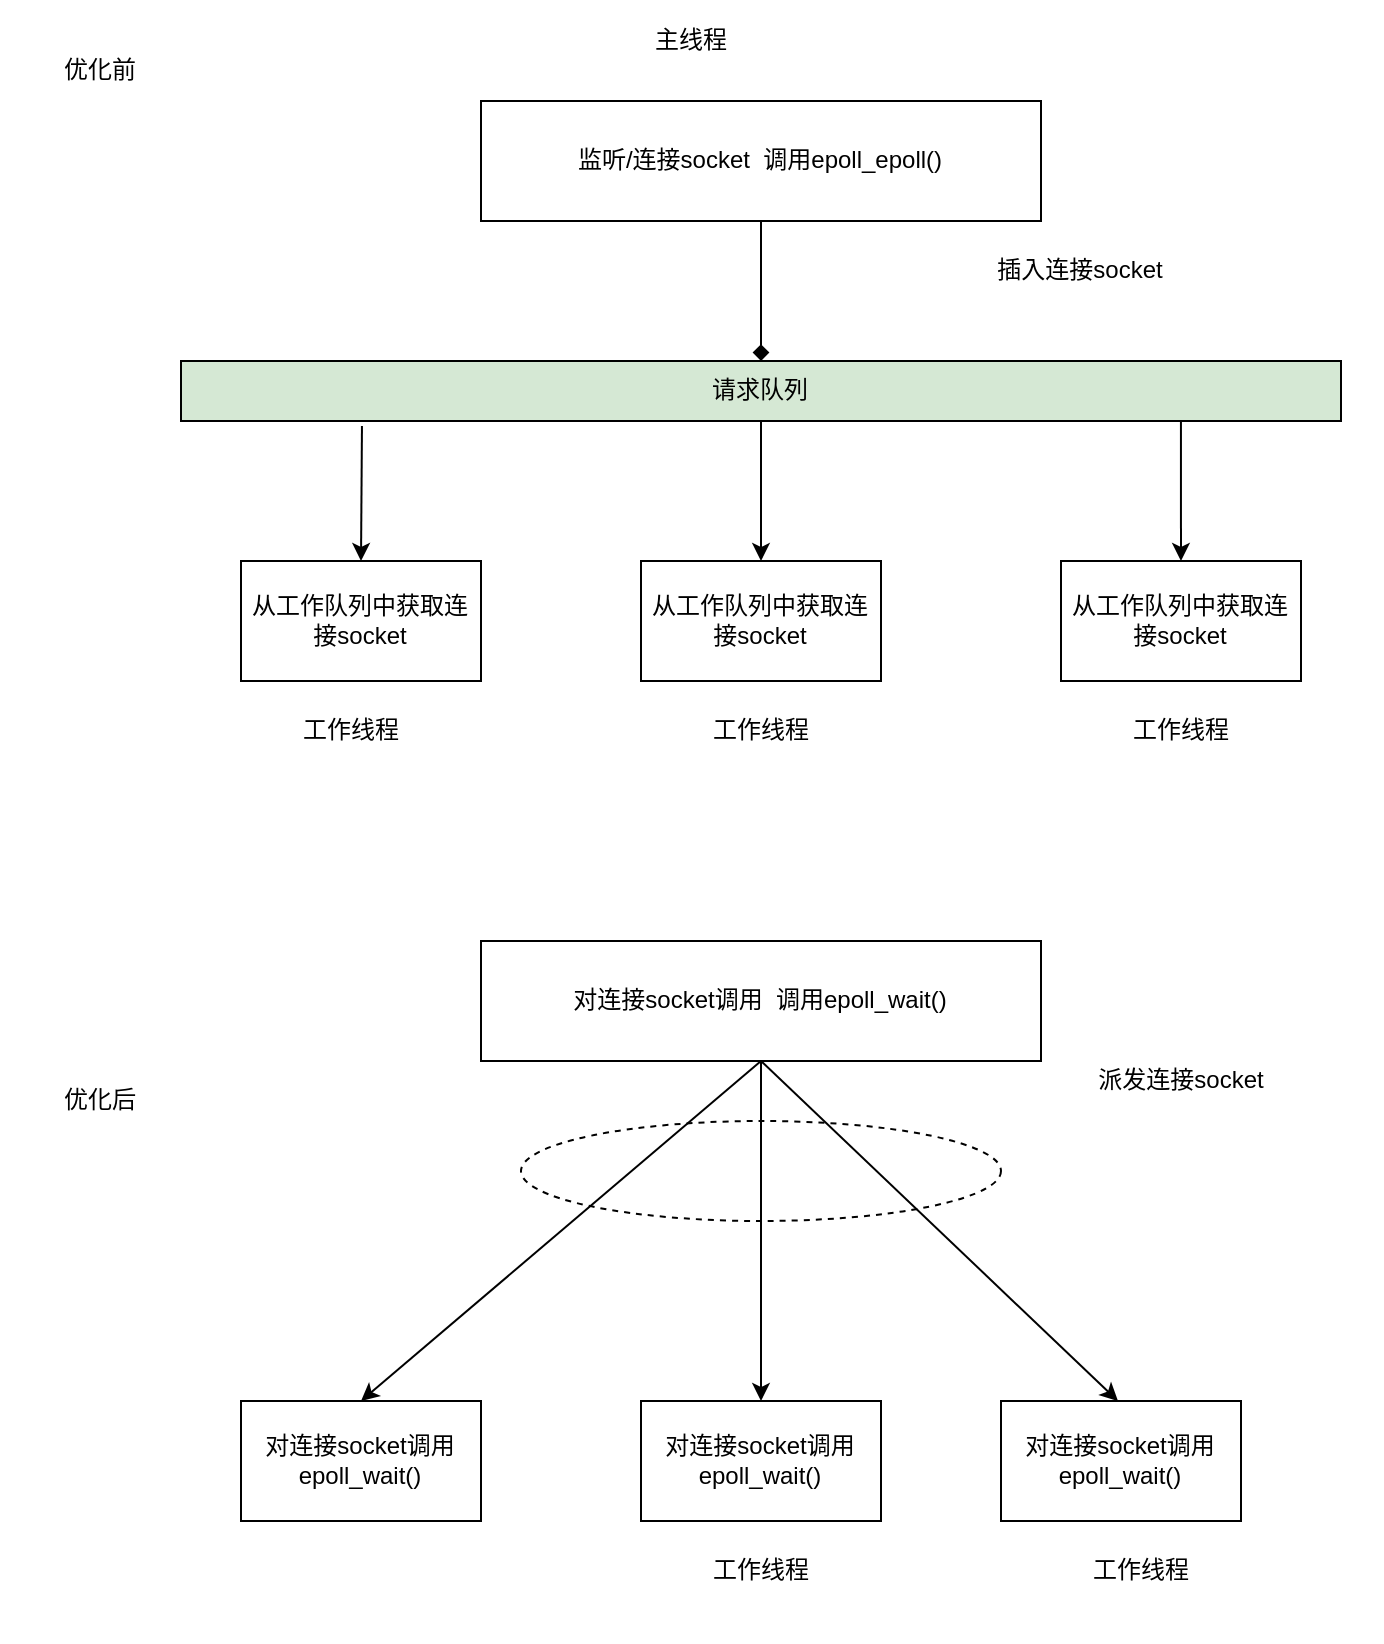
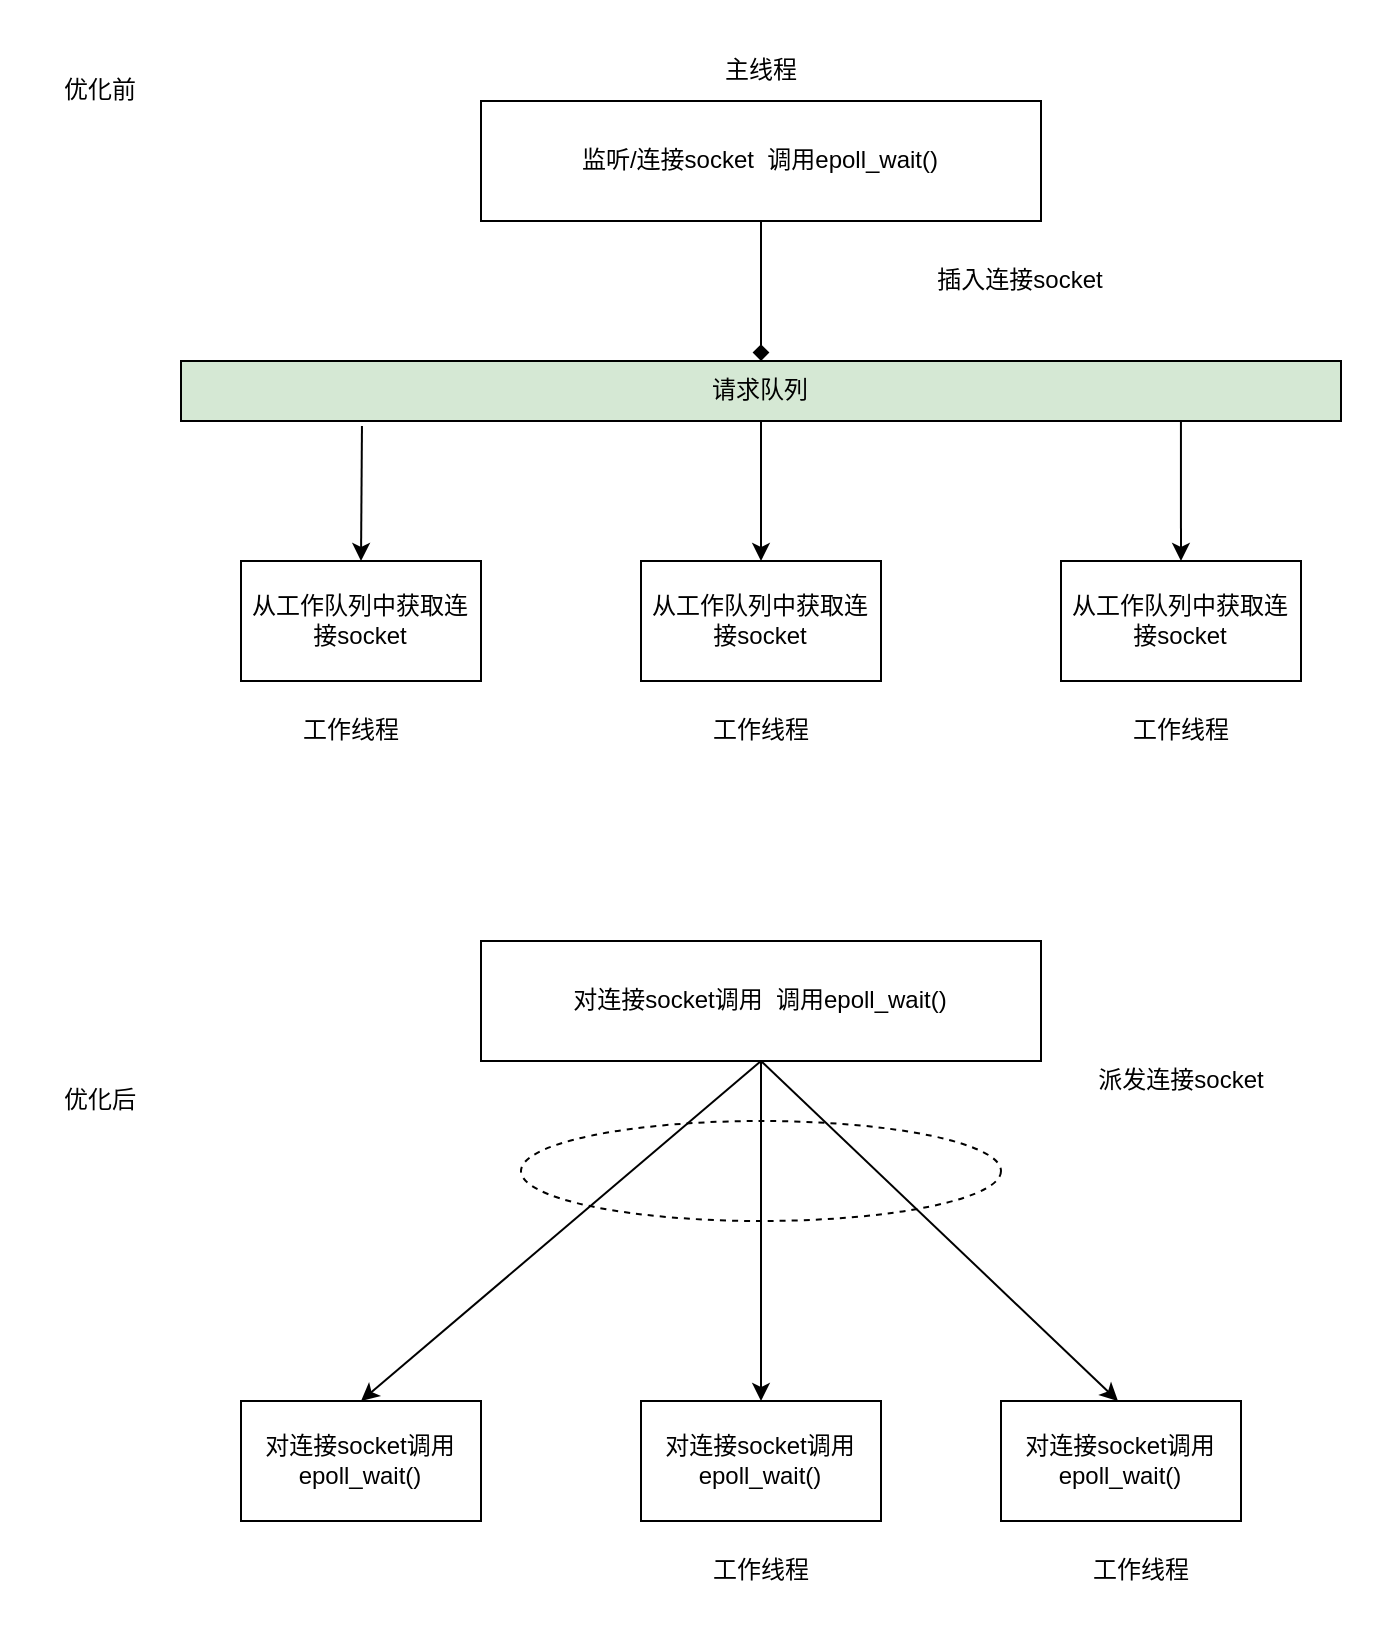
(691, 41) -> (761, 71)
(101, 71) -> (101, 91)
(761, 161) -> (761, 161)
(1081, 271) -> (1021, 281)
